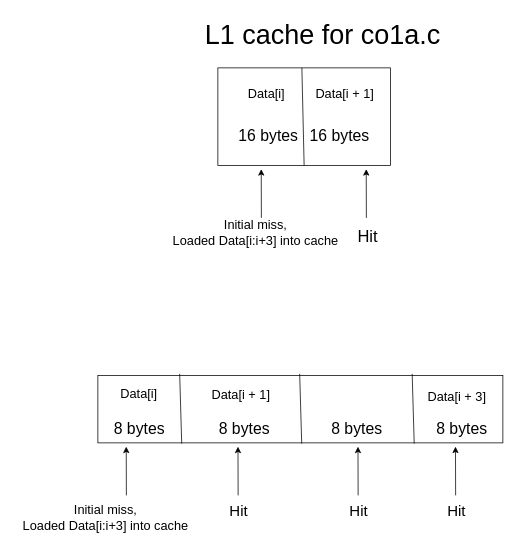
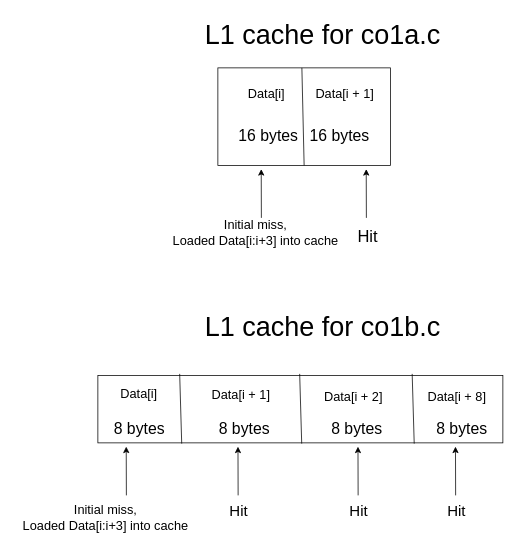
none -> (323, 327)
none -> (354, 397)
(457, 397) -> (457, 397)
